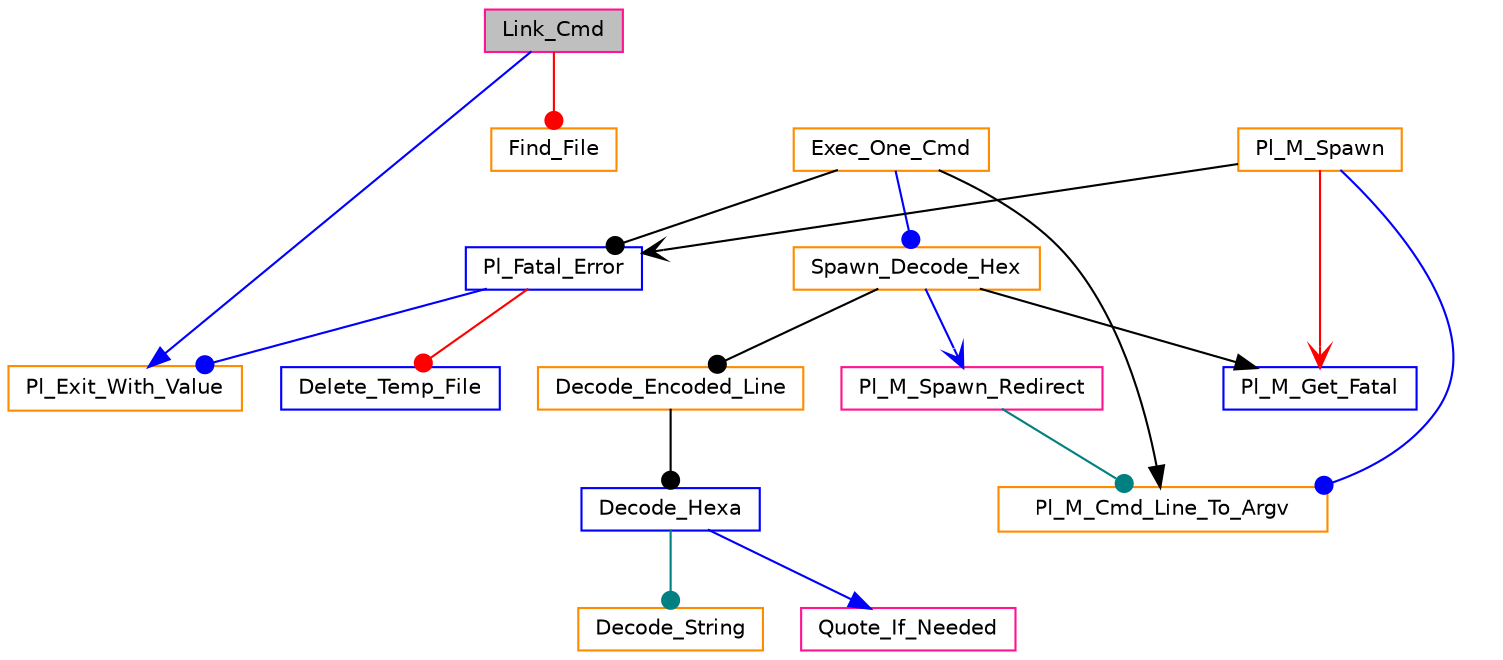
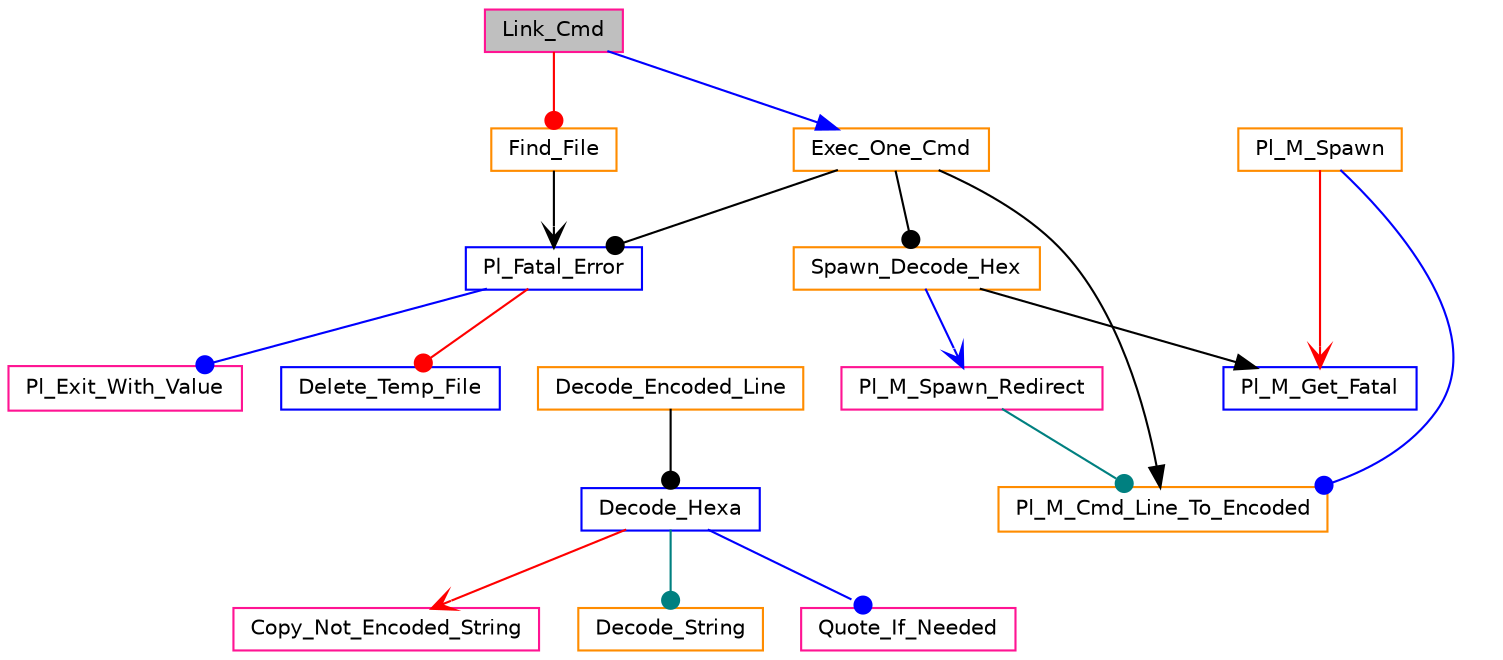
(902, 201) -> (902, 201)
(348, 202) -> (713, 87)
(951, 207) -> (554, 198)
(802, 325) -> none
(125, 388) -> (125, 388)
(1163, 509) -> (1163, 509)
(780, 564) -> (780, 564)
none -> (386, 629)
